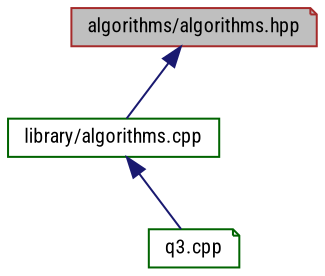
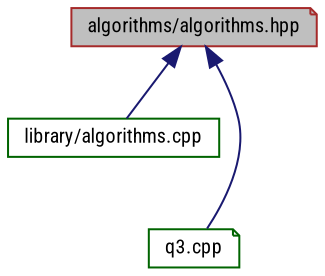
(160, 201) -> (240, 148)
